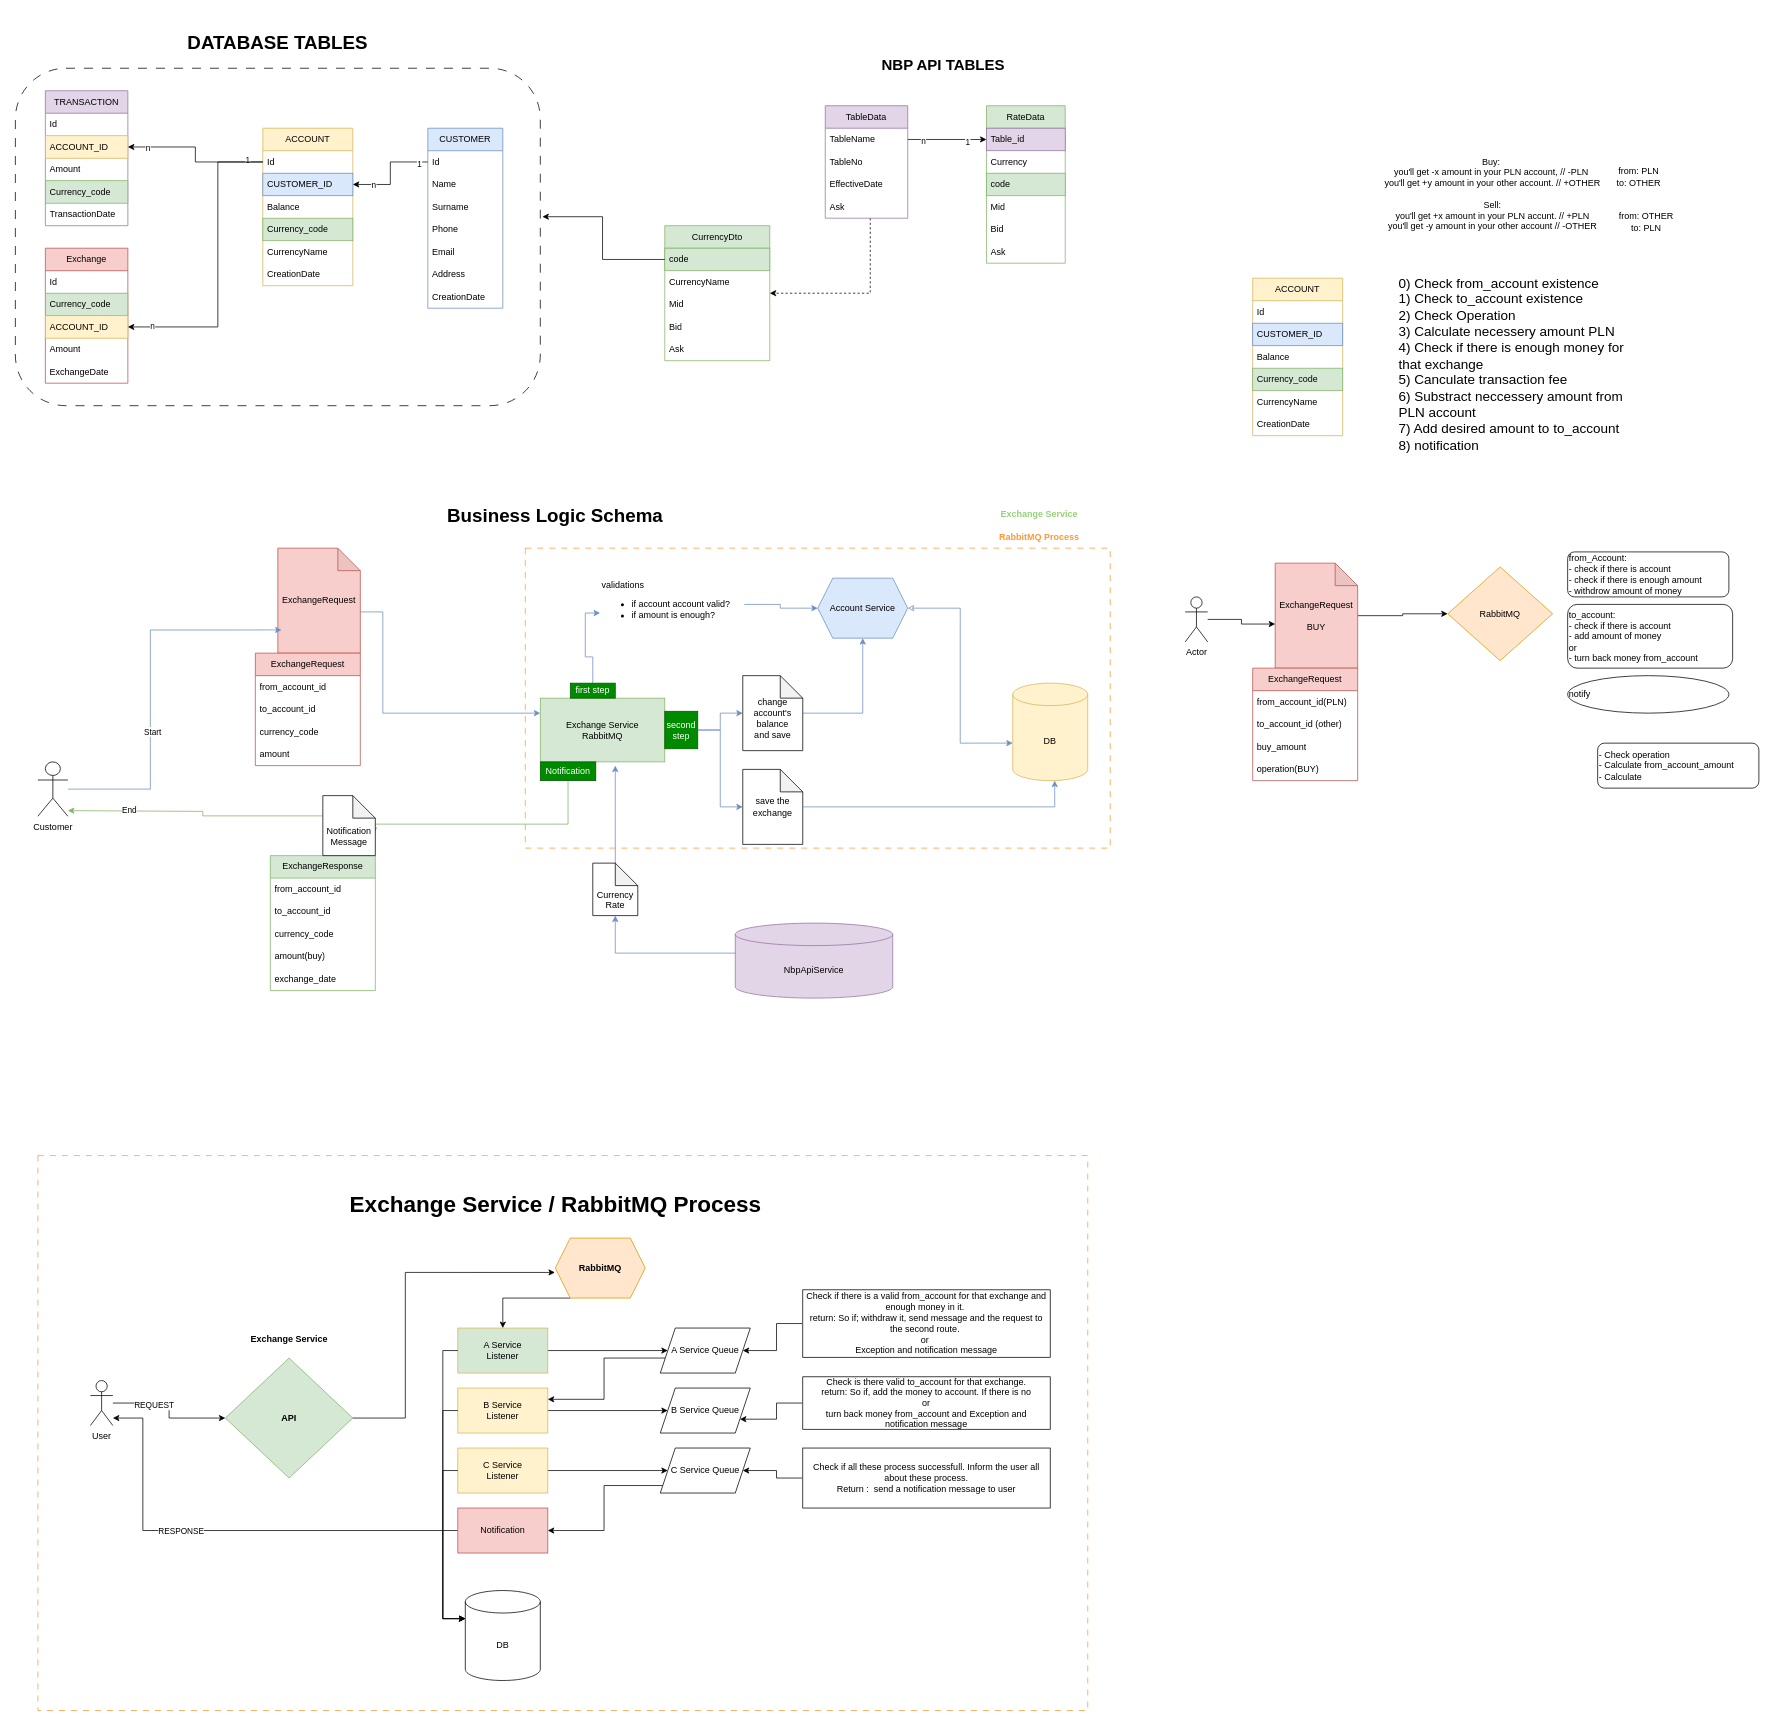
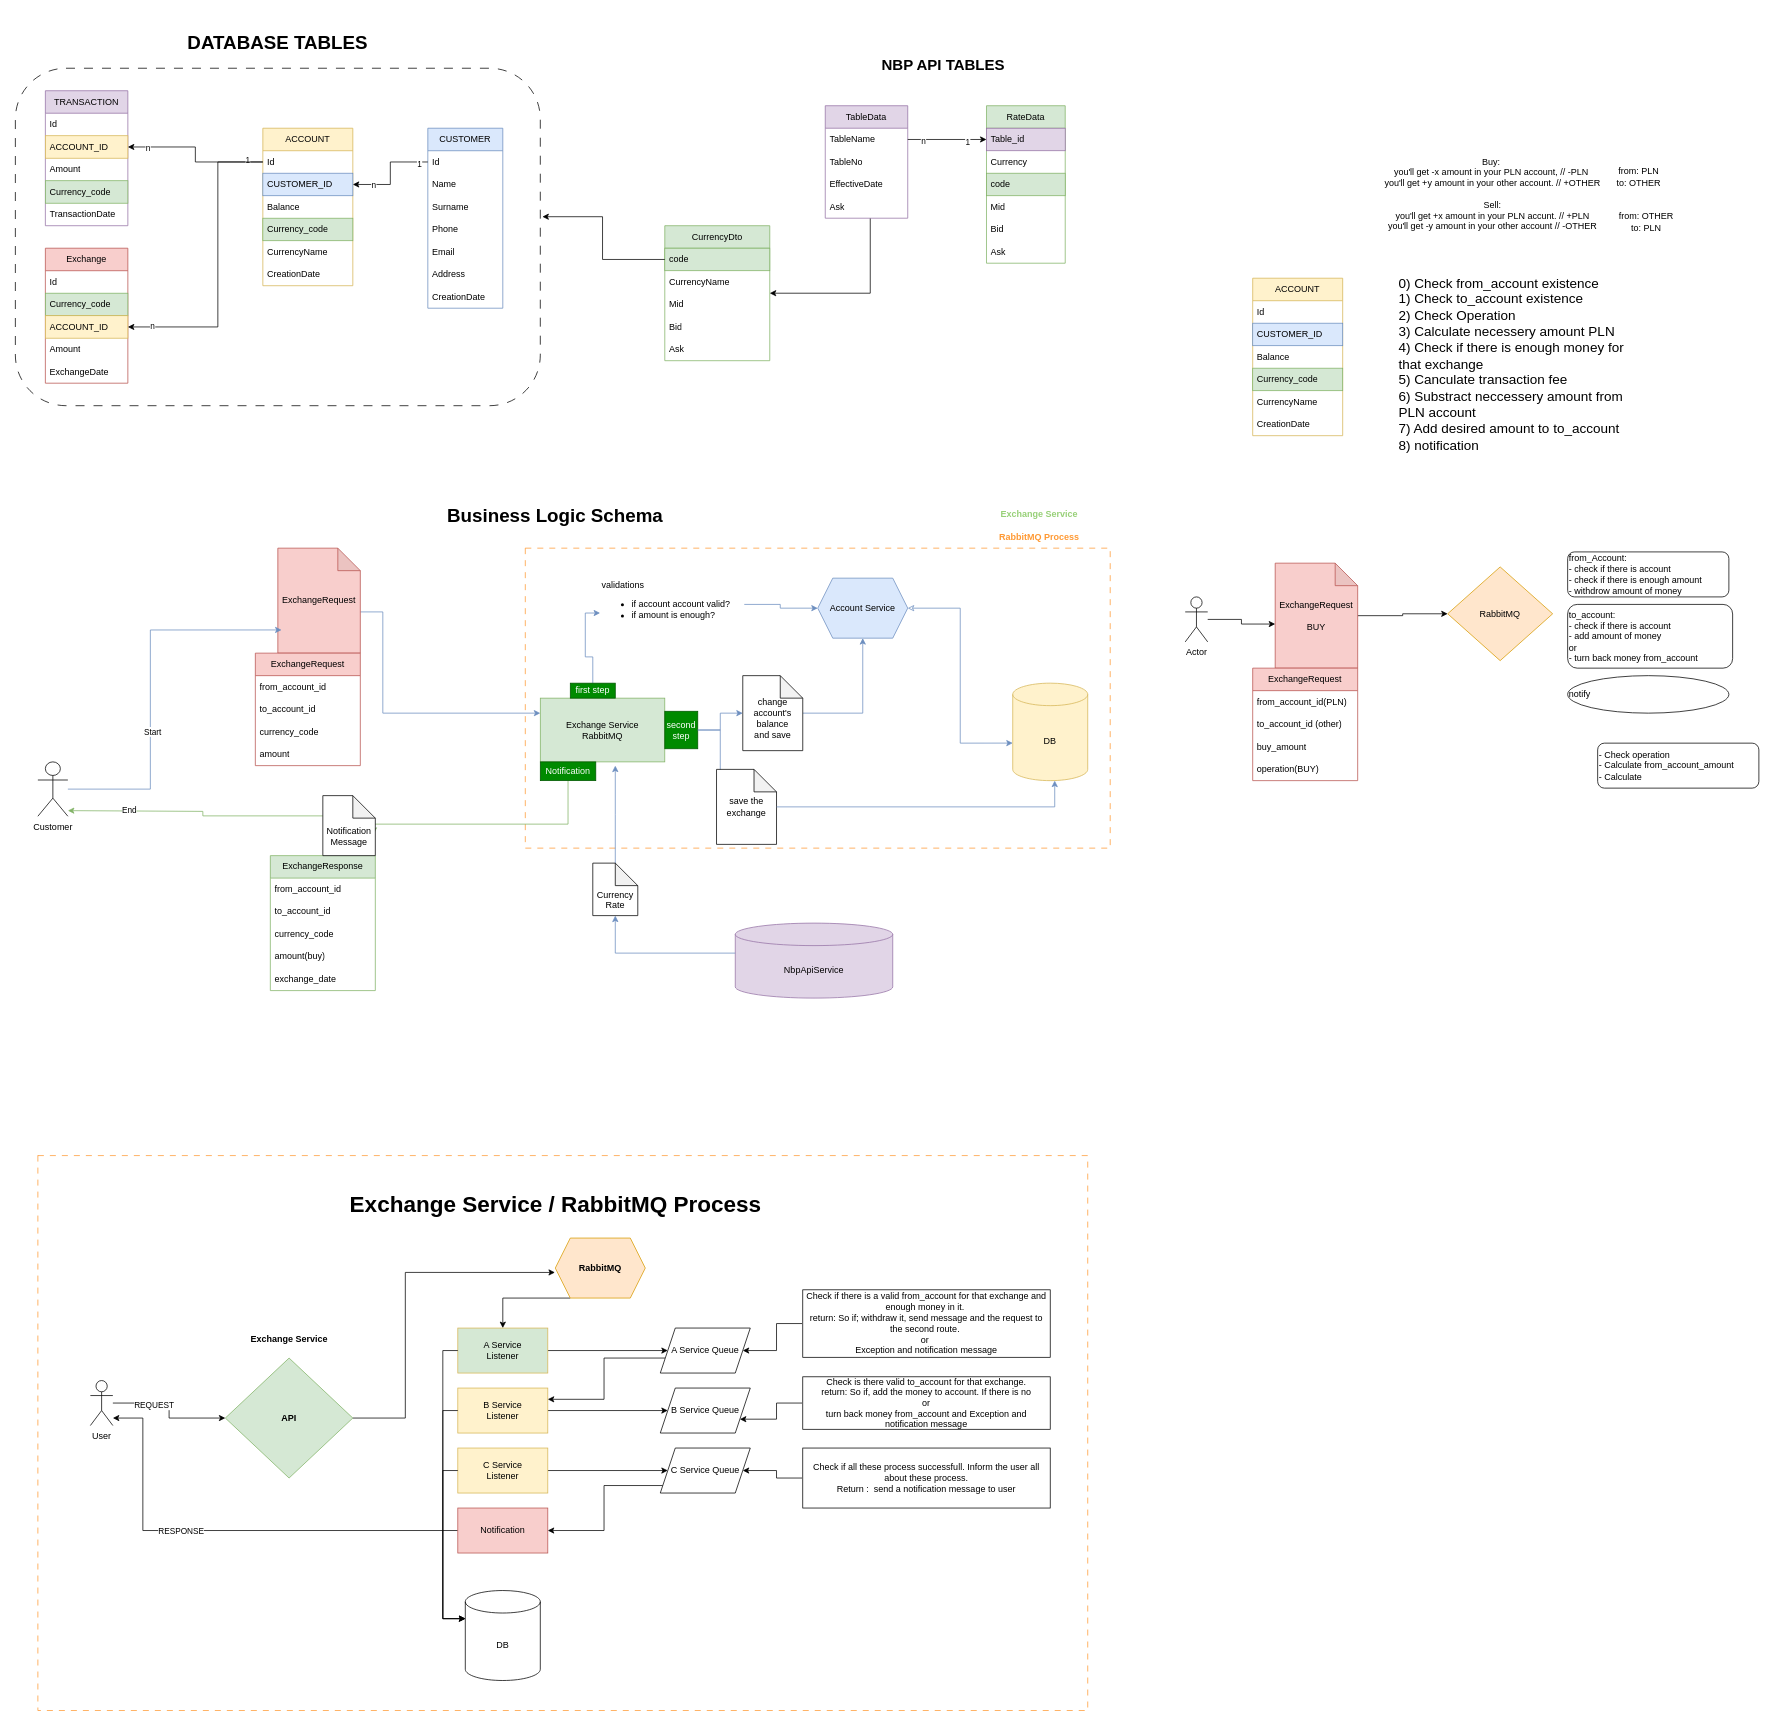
(860, 293) -> (860, 293)
(773, 807) -> (747, 807)
